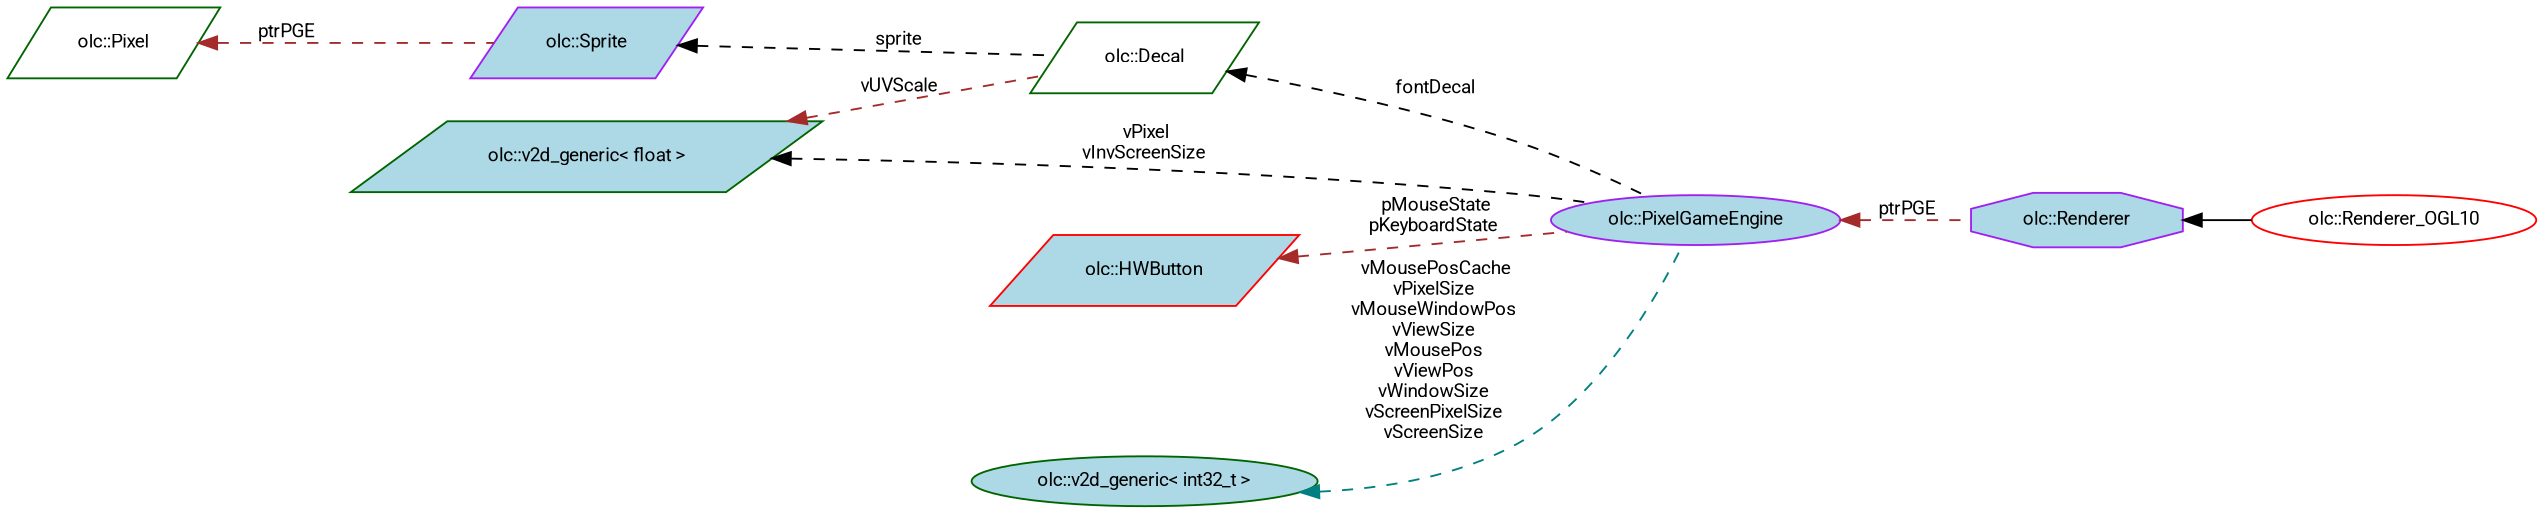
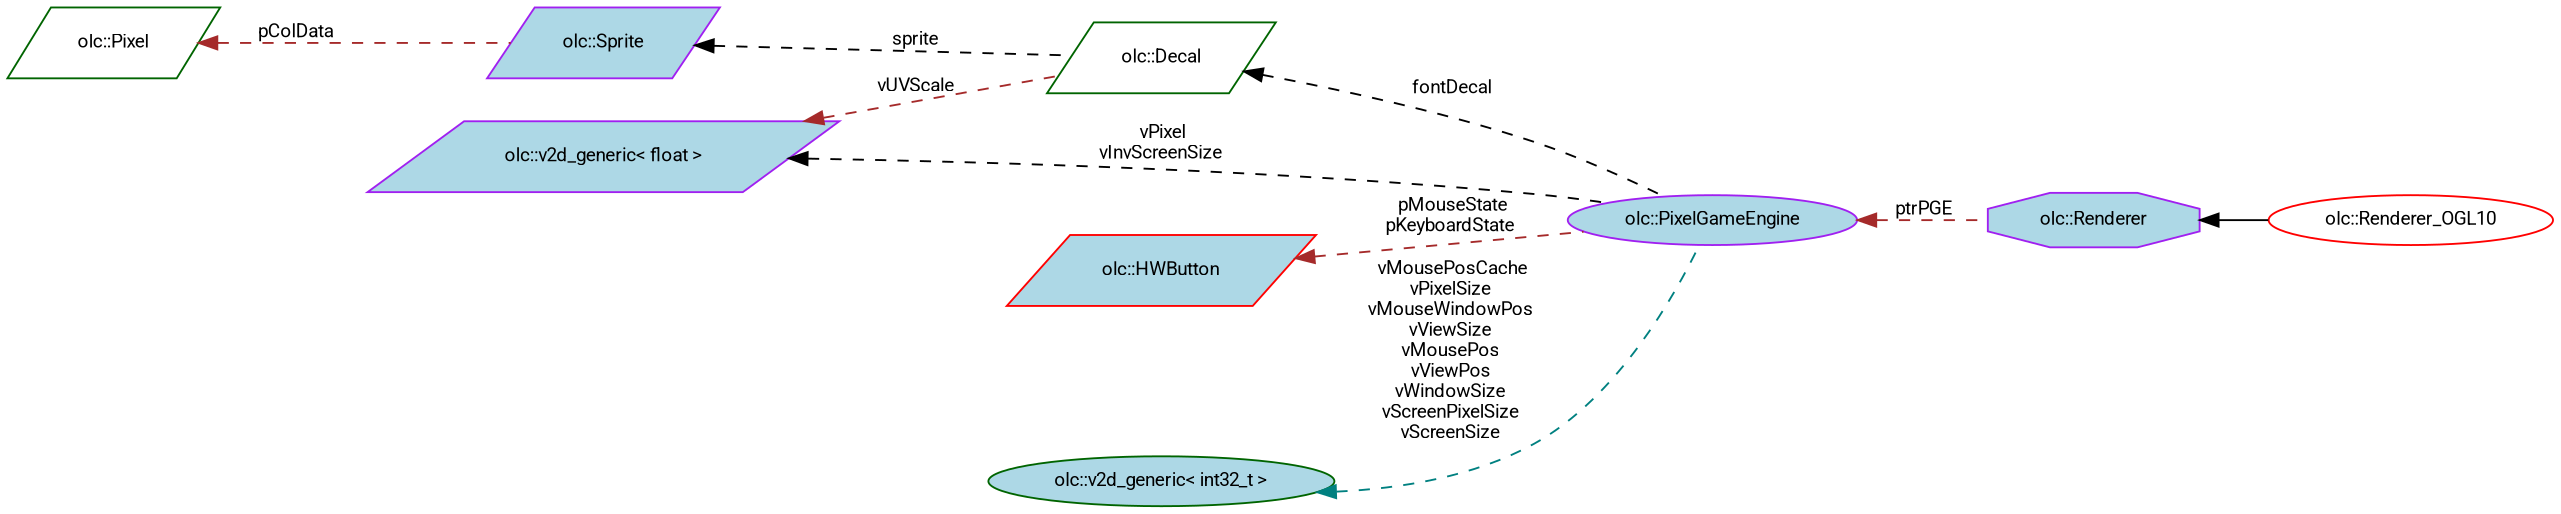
(285, 33) -> (294, 33)
(587, 157) -> (603, 157)
